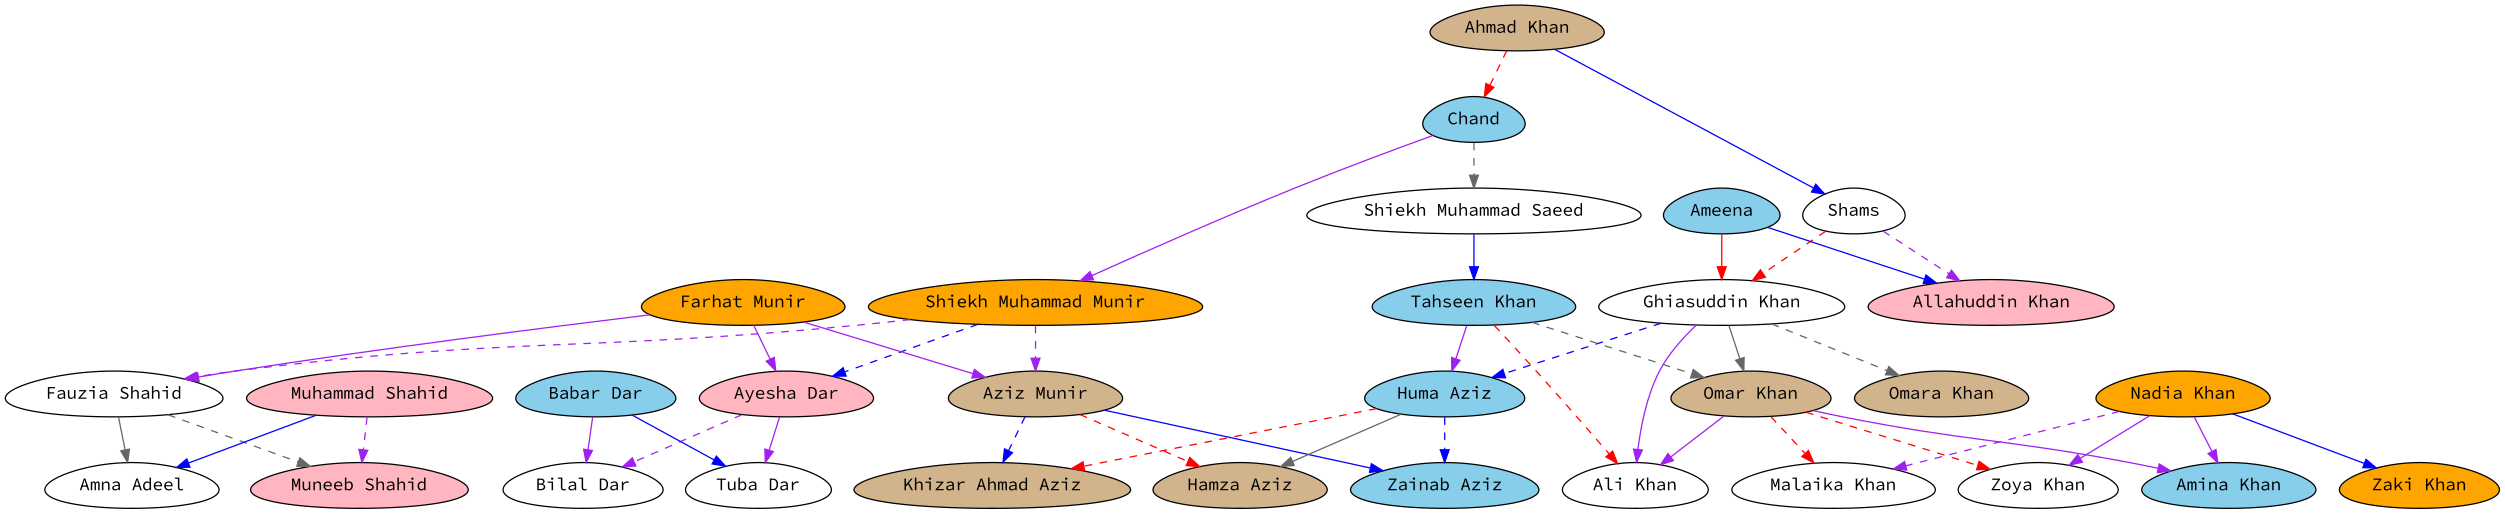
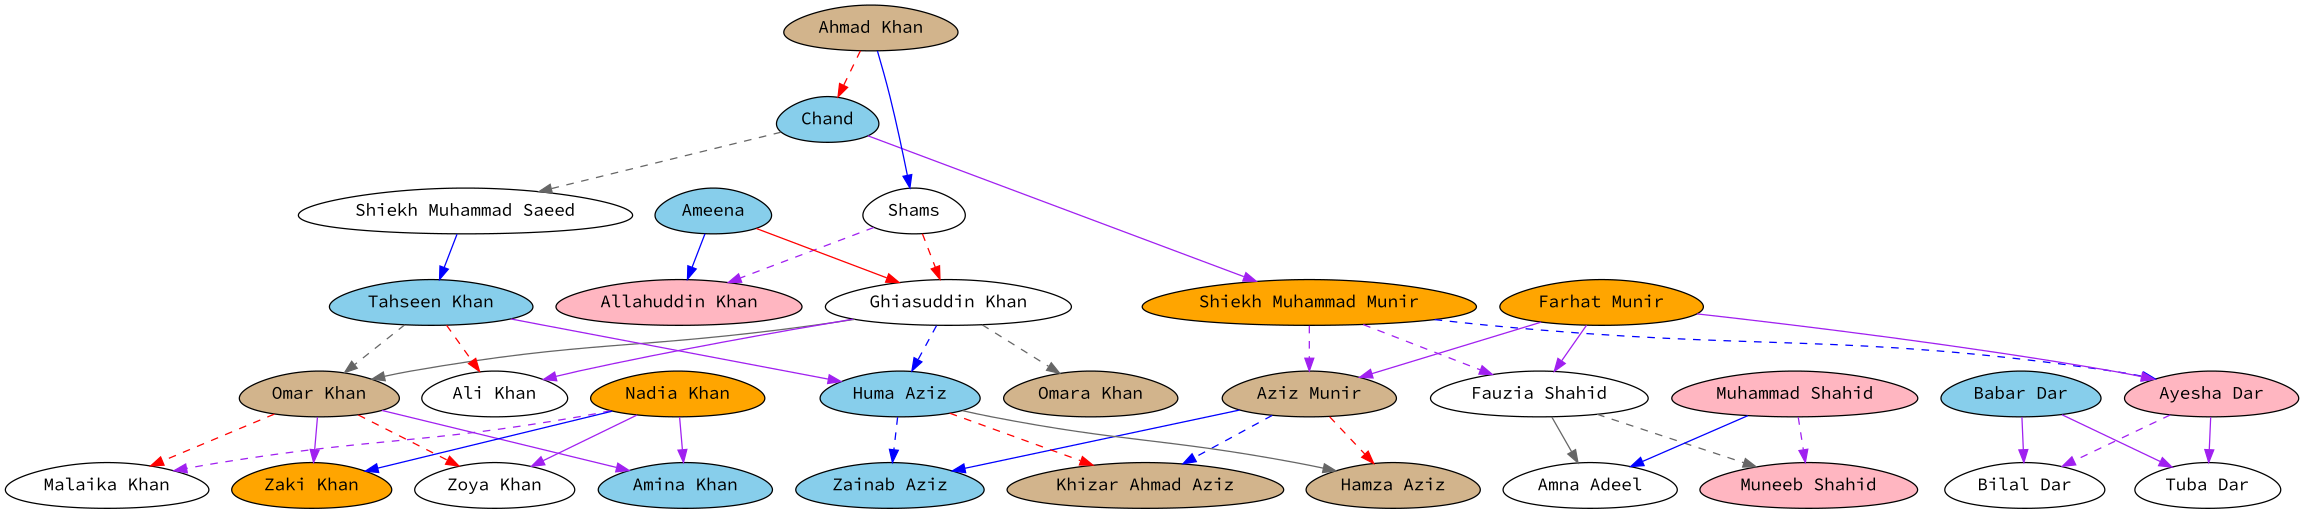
(671, 436) -> (2106, 436)
(1697, 437) -> (316, 433)
